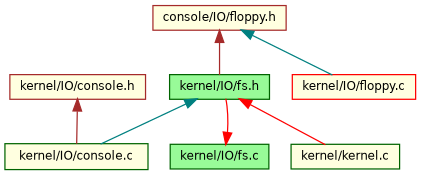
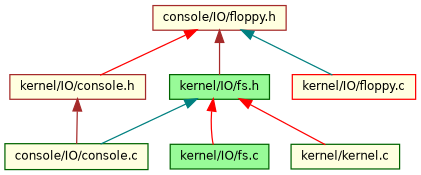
none -> (143, 55)
(228, 116) -> (211, 128)
(76, 157) -> (76, 157)
